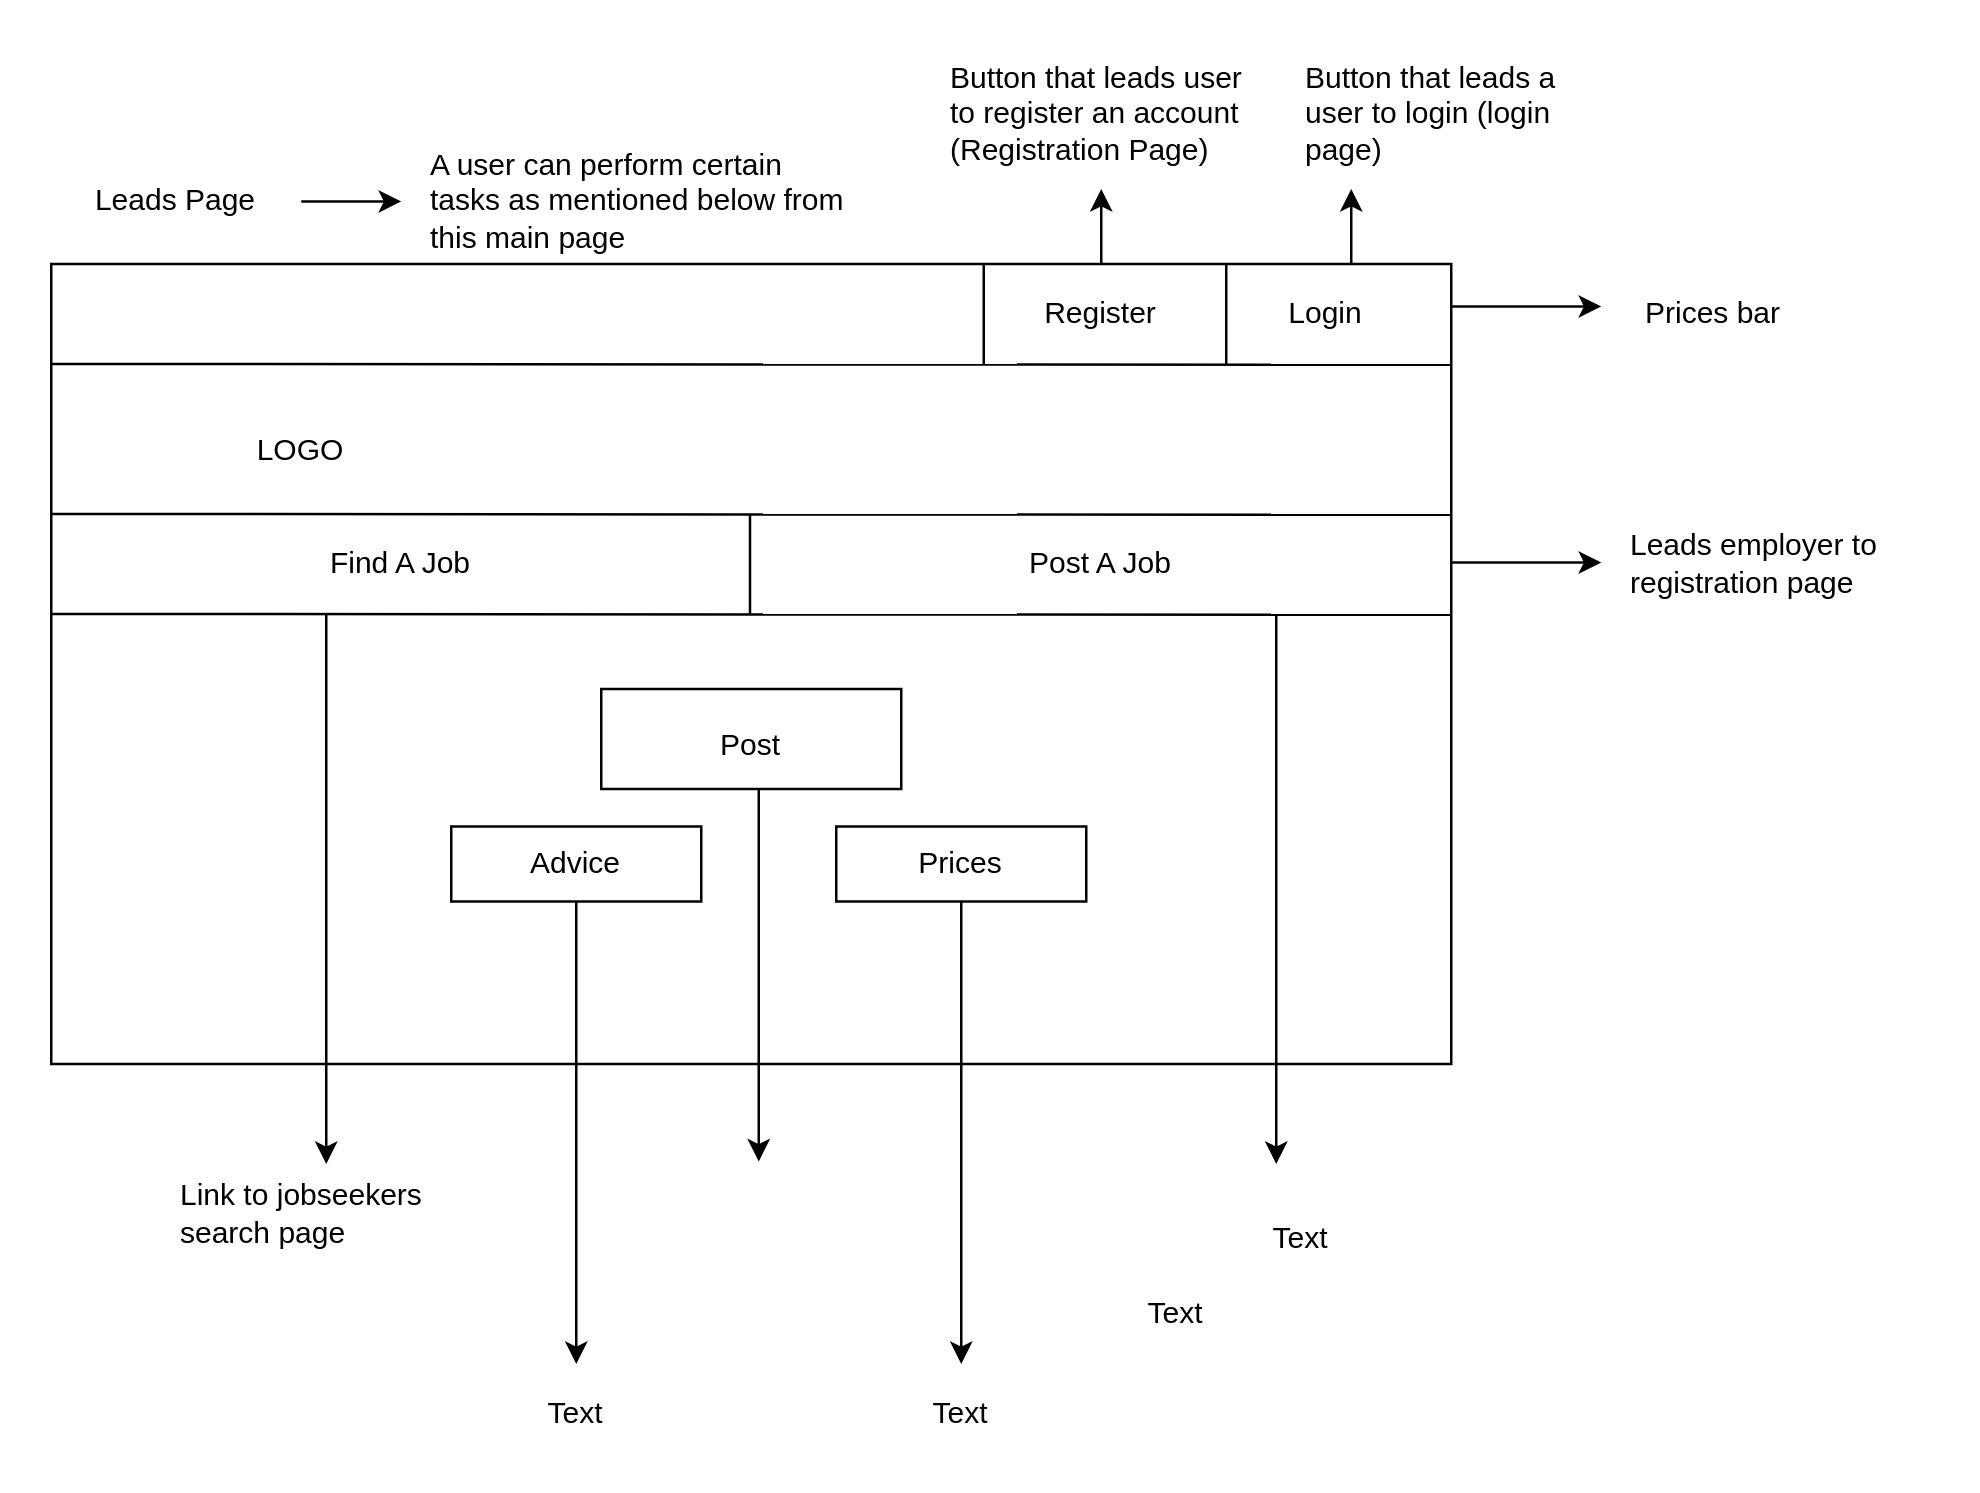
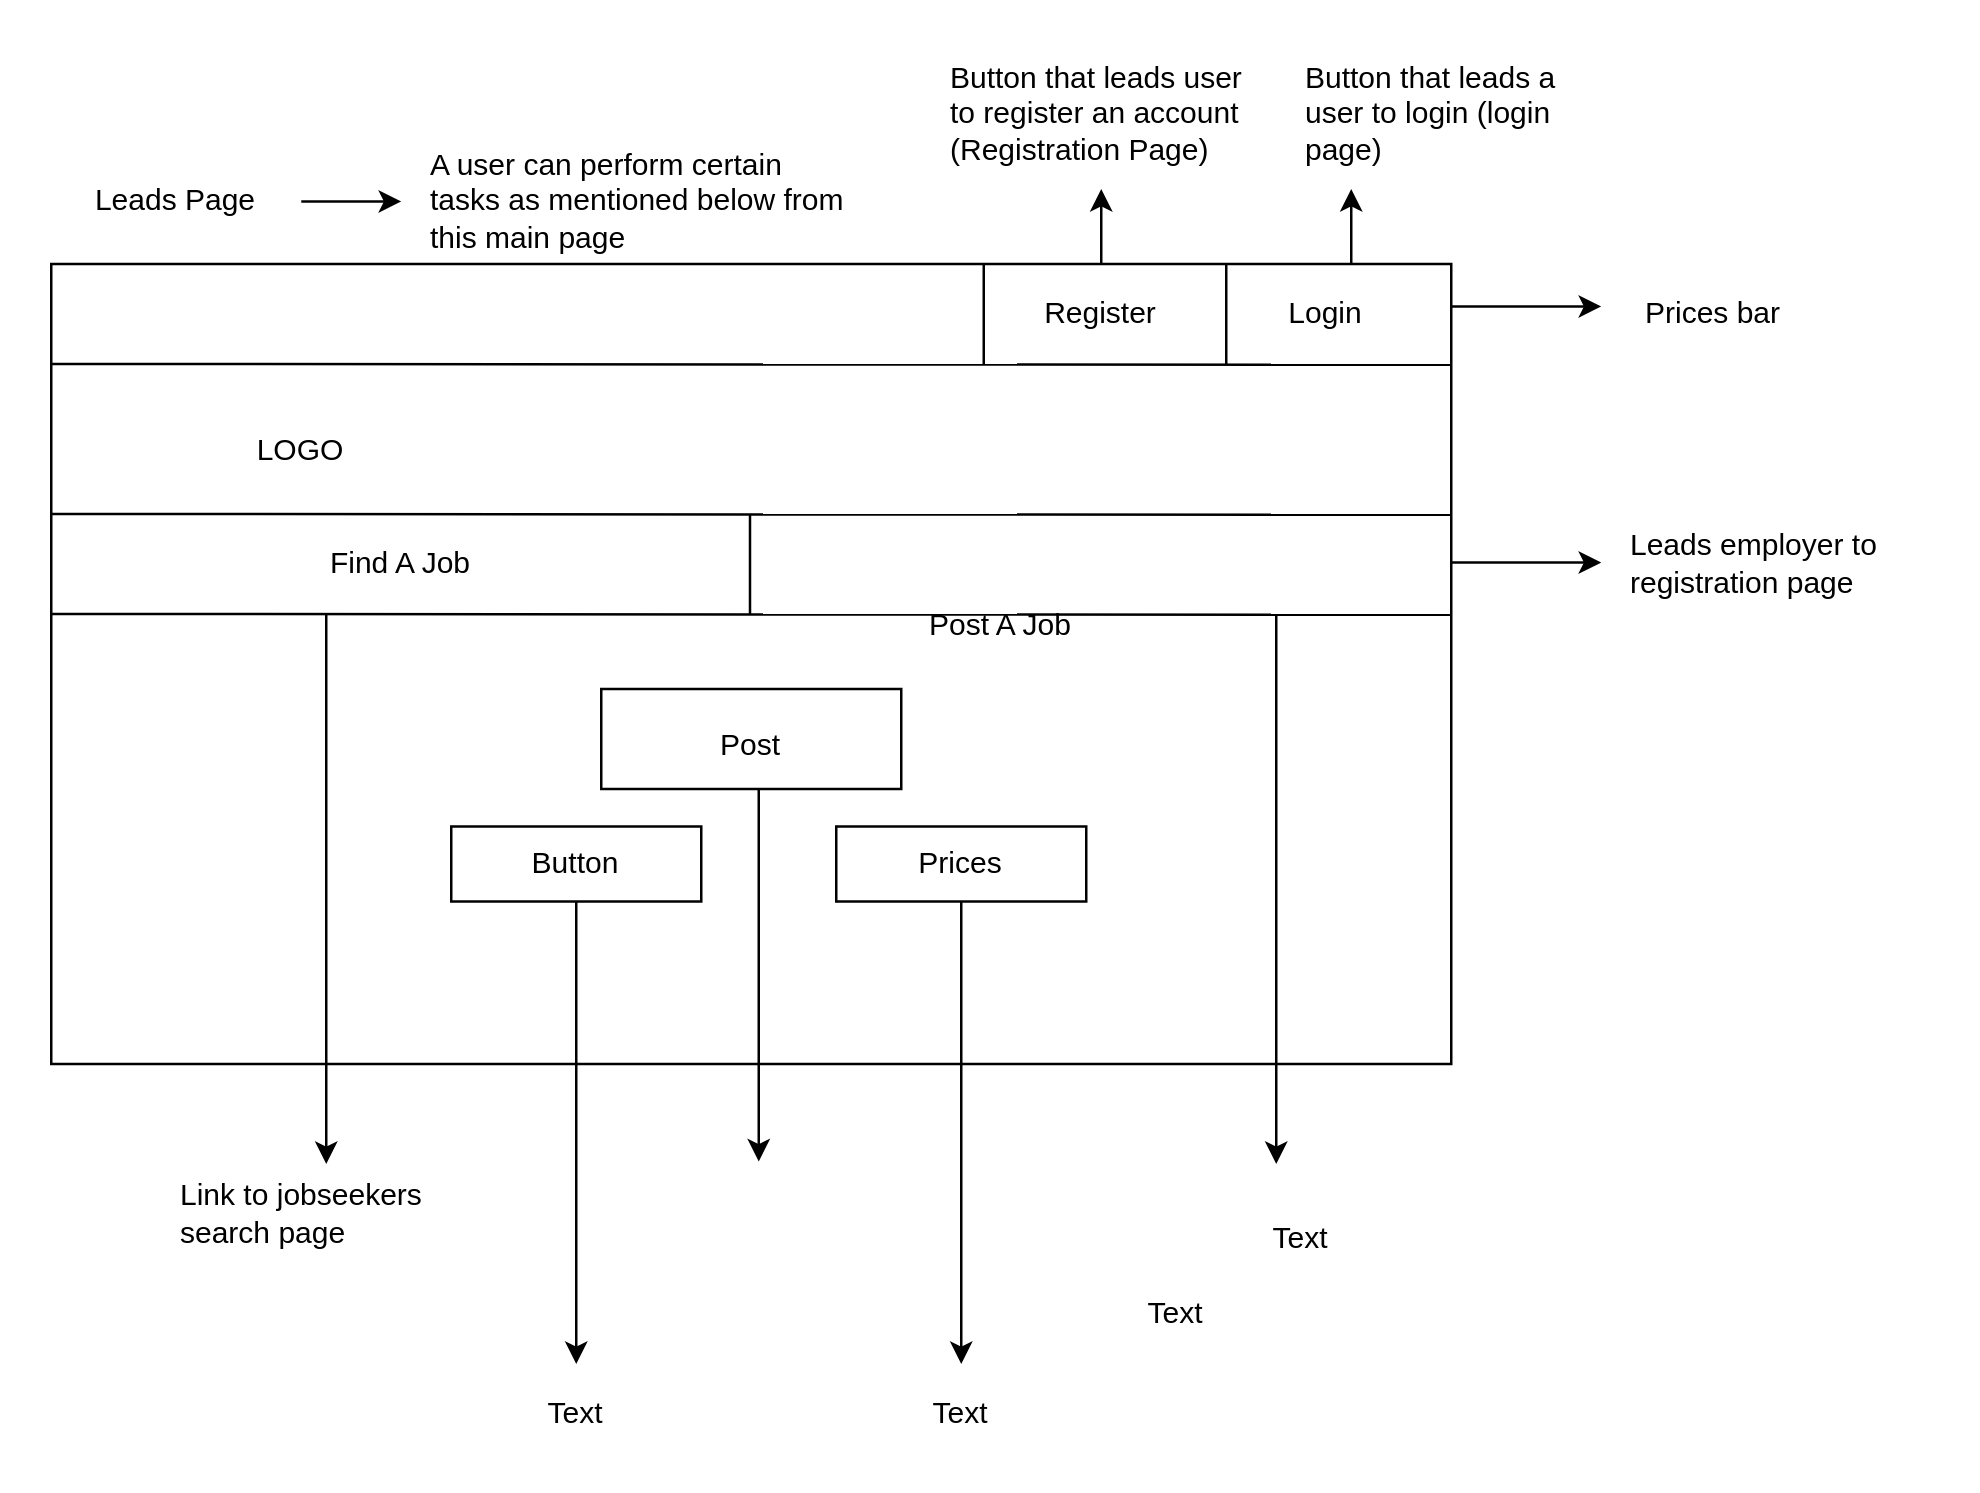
(1101, 564) -> (1001, 626)
(576, 864) -> (576, 864)
